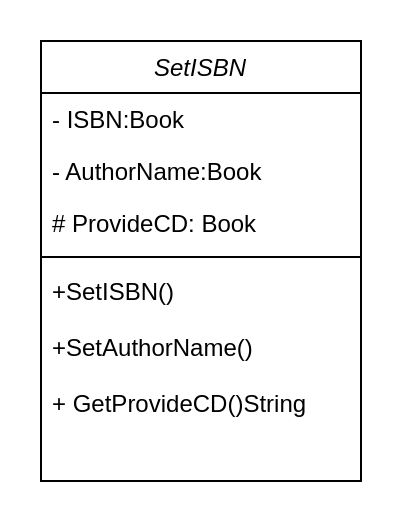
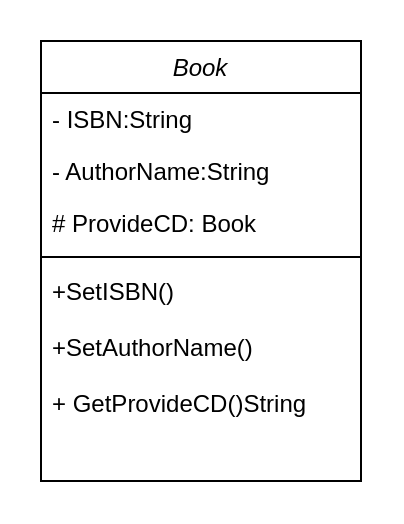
(200, 68) -> (200, 68)
(120, 120) -> (130, 120)
(160, 172) -> (170, 172)
